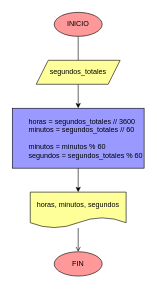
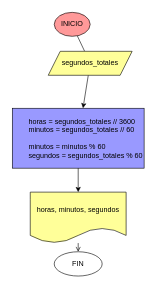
(78, 24) -> (72, 24)
(78, 72) -> (90, 63)
(78, 210) -> (78, 218)
(78, 264) -> (78, 264)
